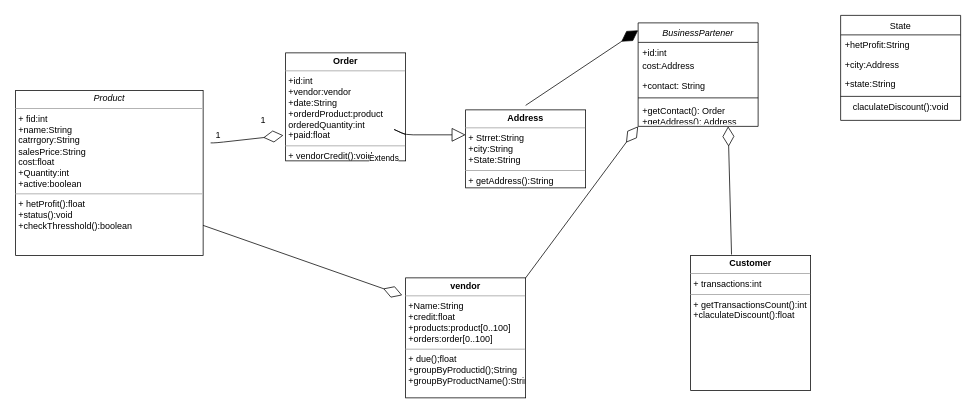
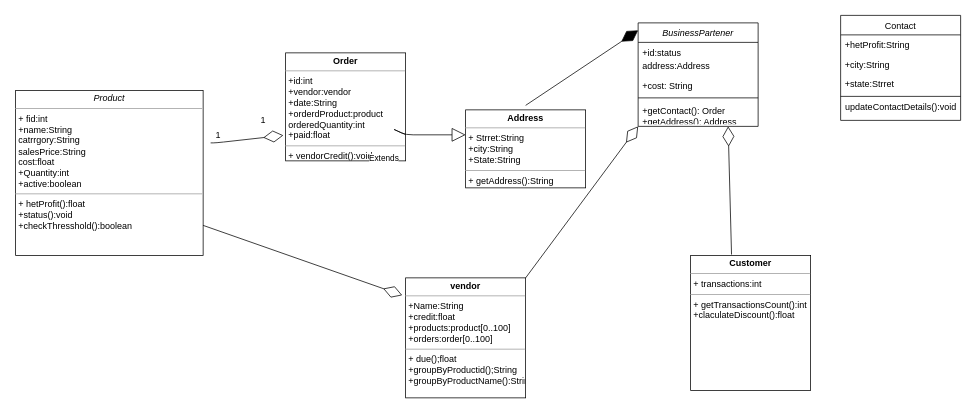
(900, 26) -> (900, 26)
(656, 53) -> (665, 53)
(875, 65) -> (871, 65)
(671, 66) -> (679, 66)
(875, 84) -> (876, 84)
(679, 86) -> (671, 86)
(901, 107) -> (901, 107)
